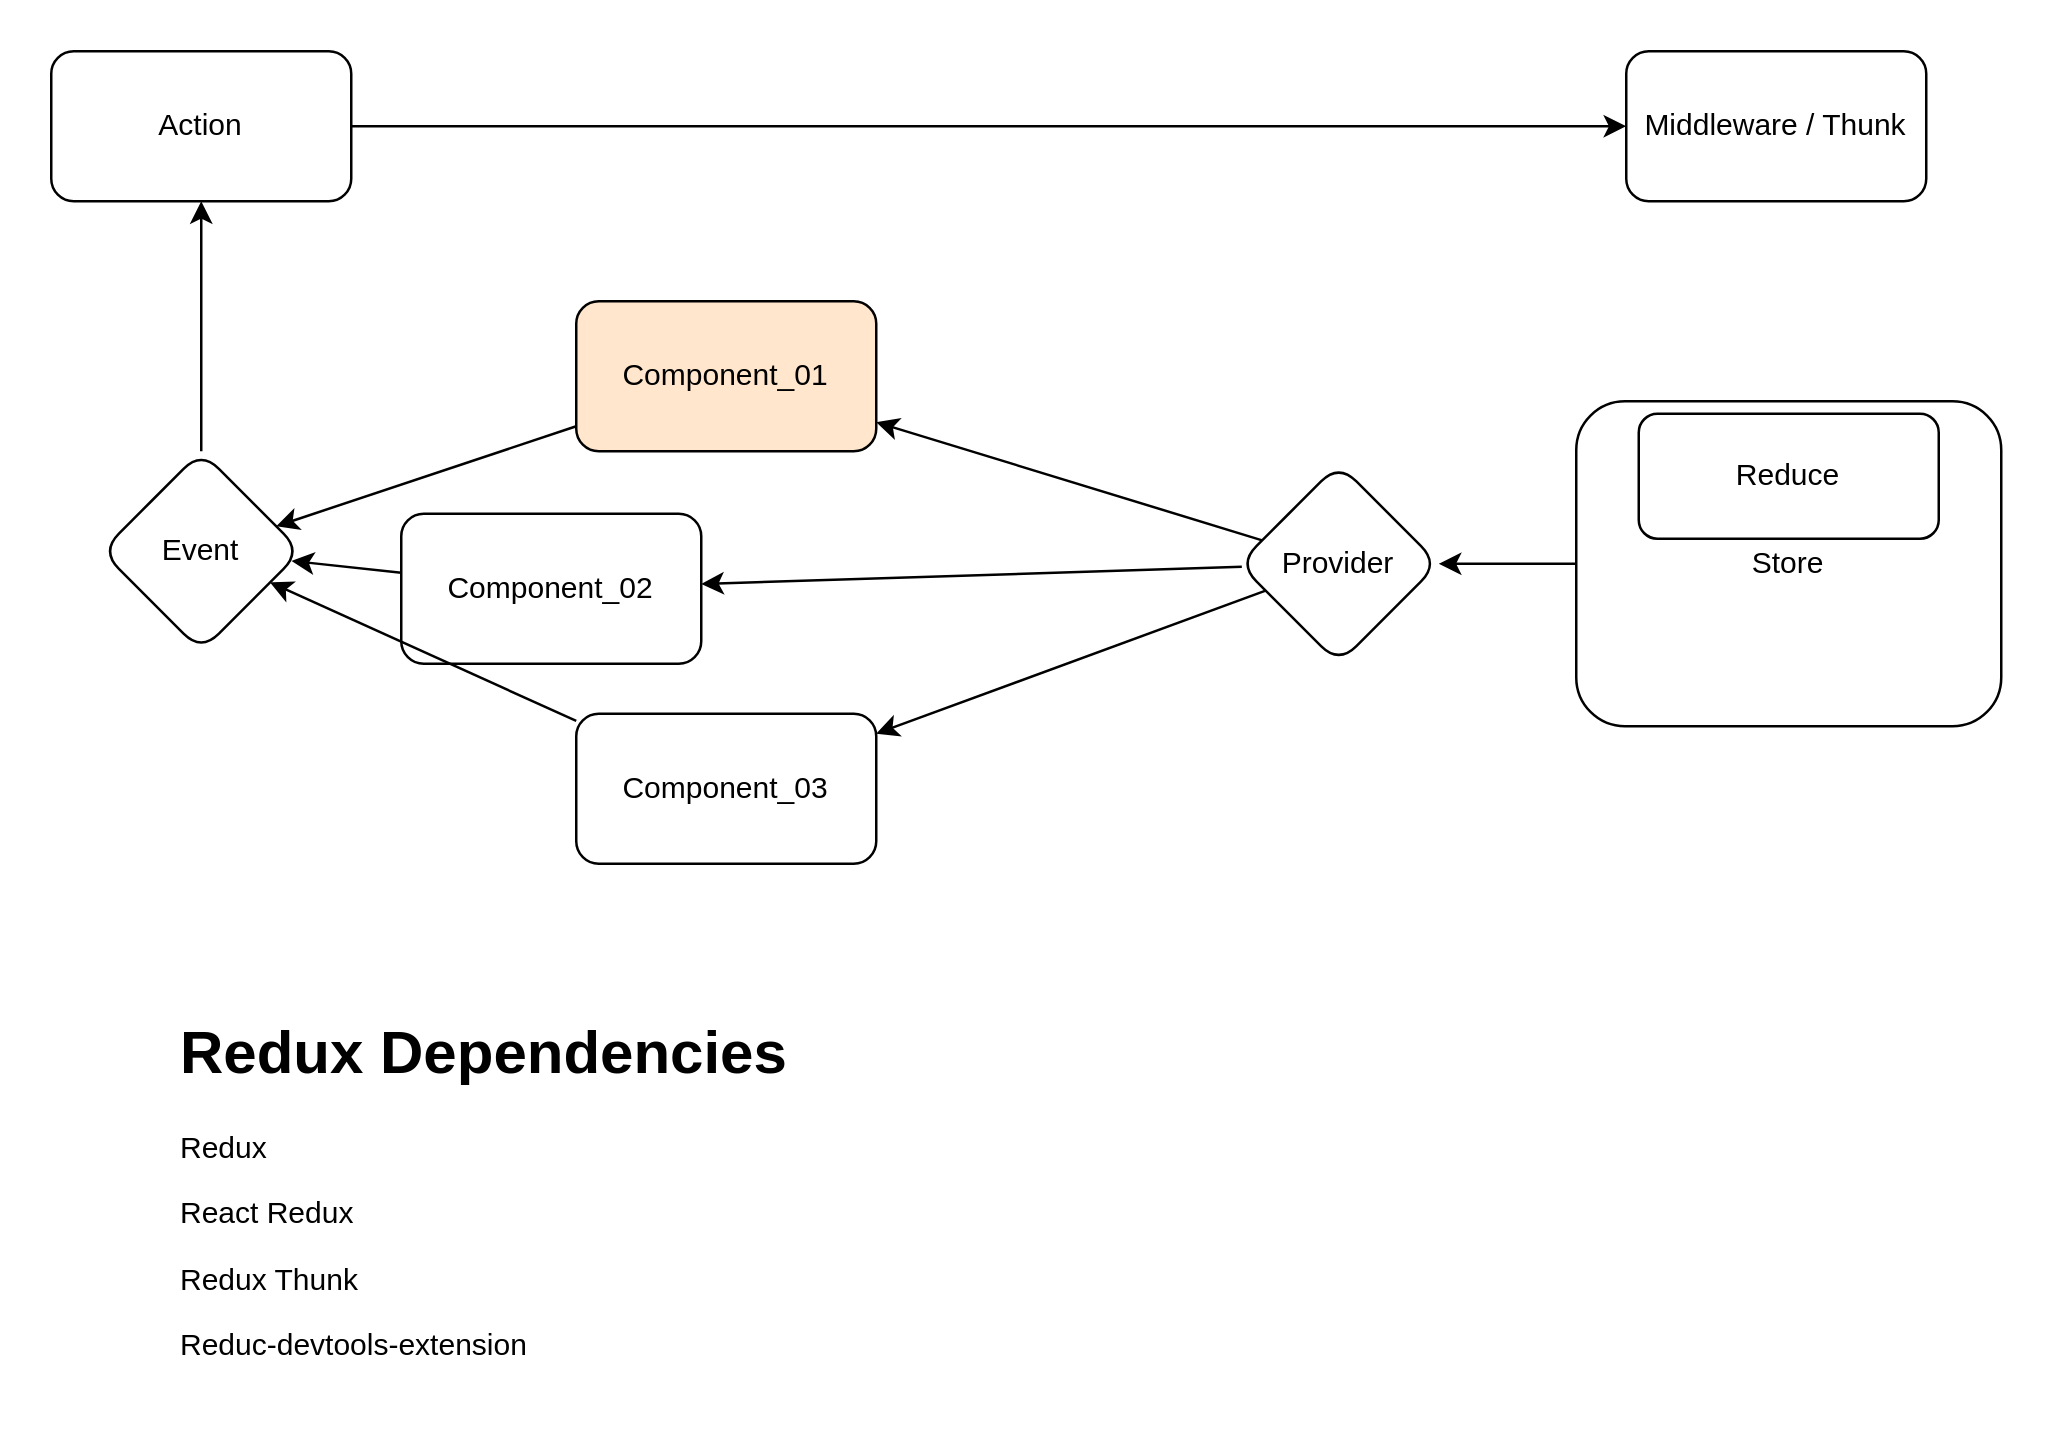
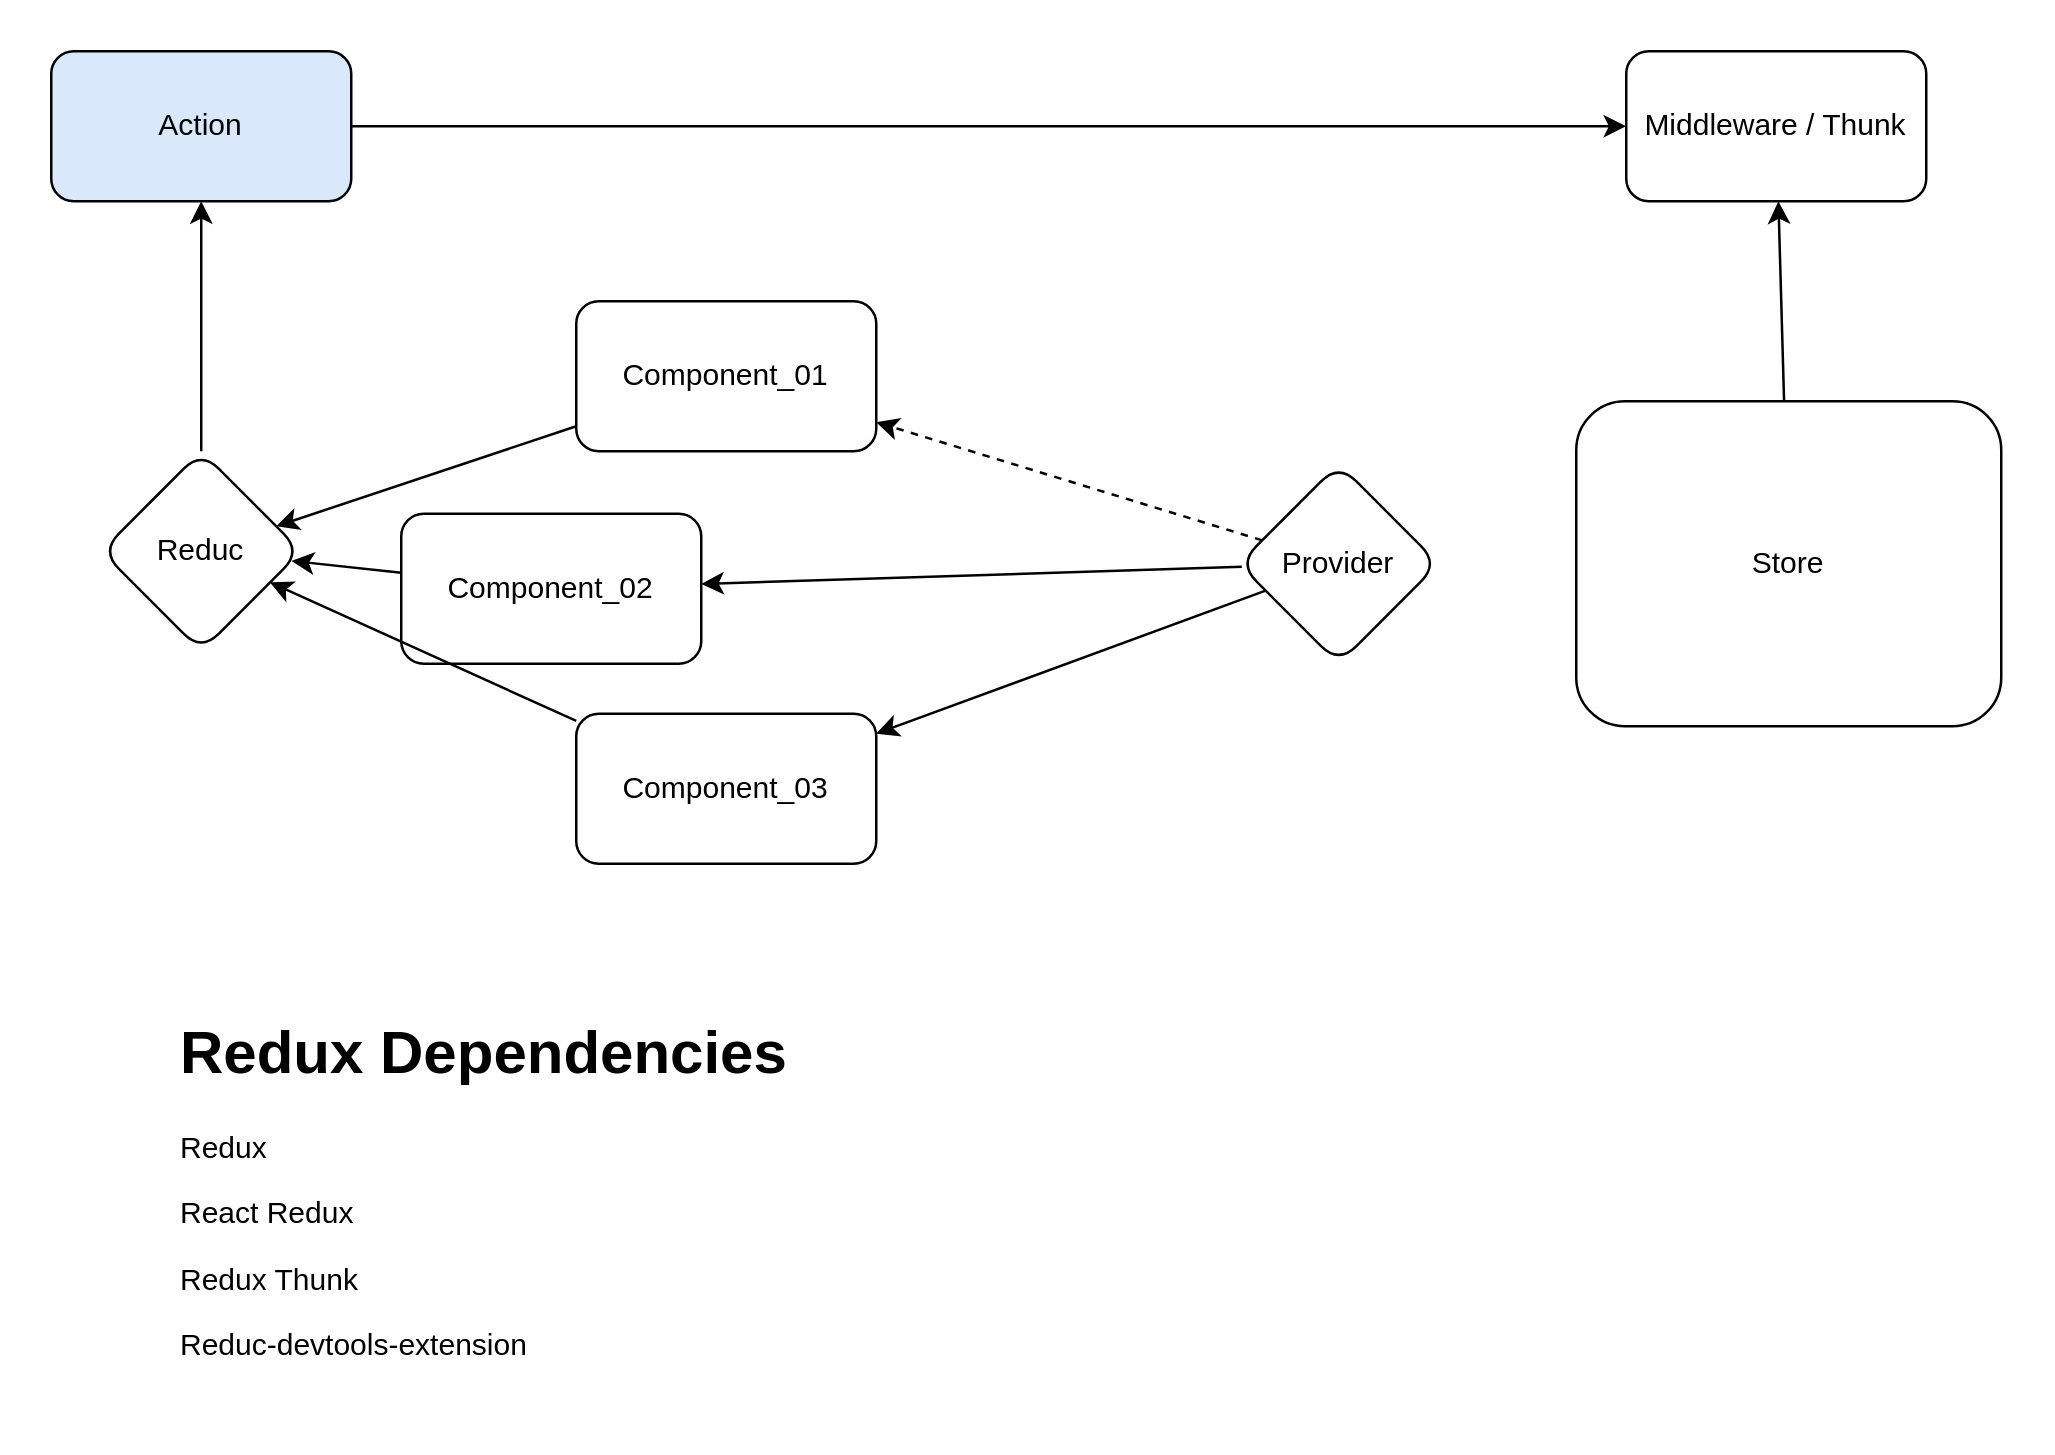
(201, 126) -> (201, 126)
(726, 376) -> (726, 376)
(1789, 476) -> none
(1074, 483) -> (1074, 483)
(201, 551) -> (201, 551)
(1516, 564) -> (1781, 309)
